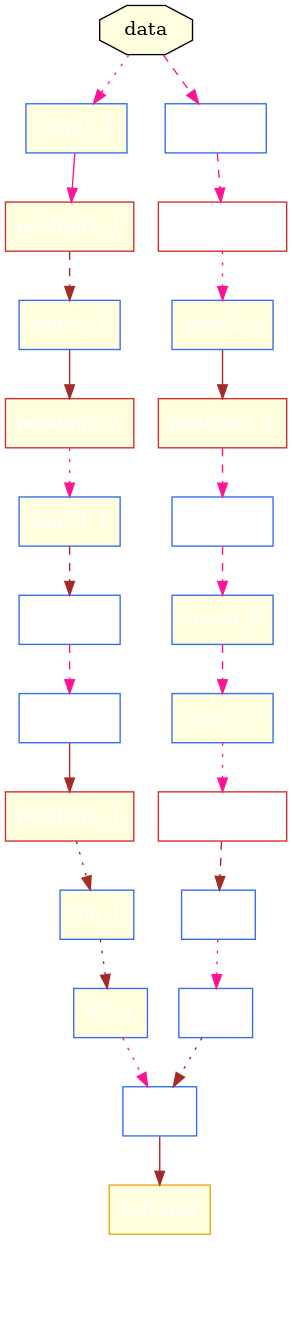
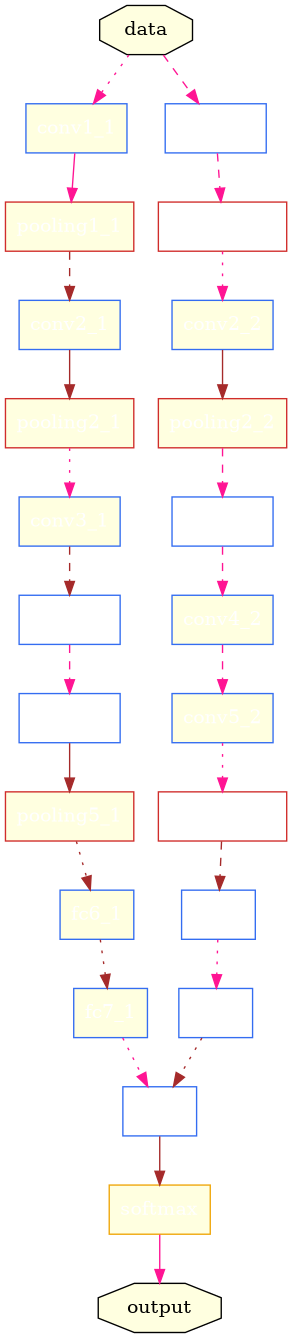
none -> (160, 1308)
